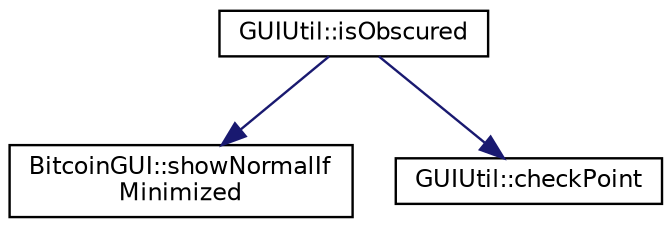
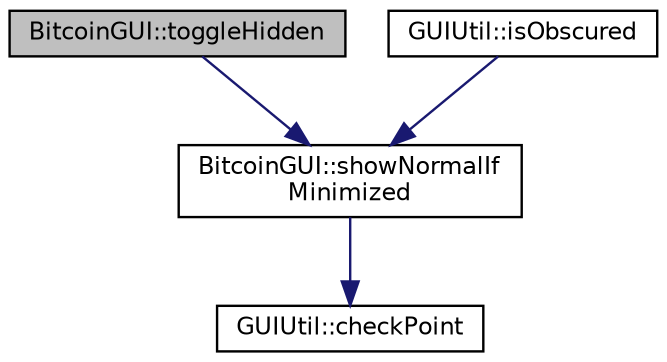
none -> (177, 34)
(432, 100) -> (350, 249)
